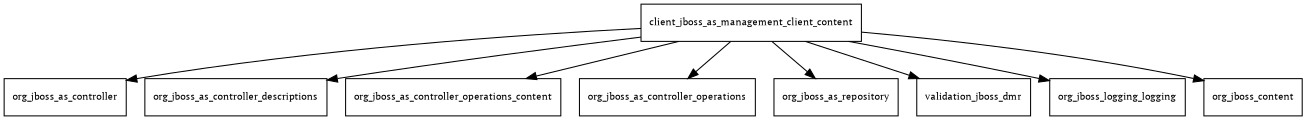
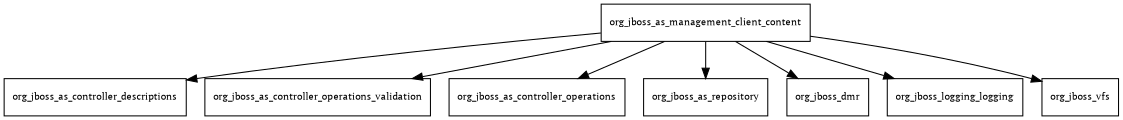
(751, 23) -> (706, 23)
(65, 97) -> none
(453, 97) -> (318, 97)
(974, 97) -> (828, 97)
(1253, 97) -> (1080, 97)
